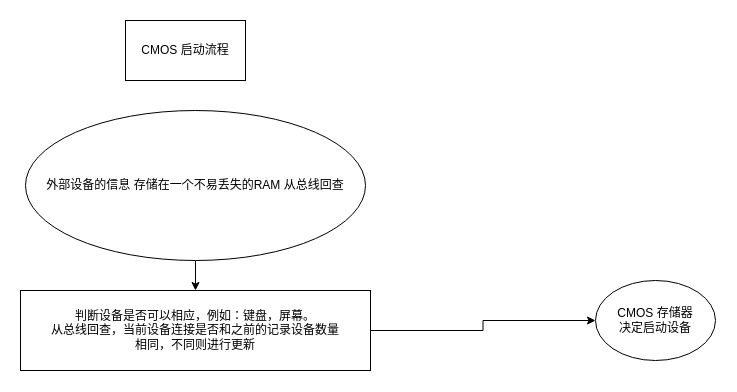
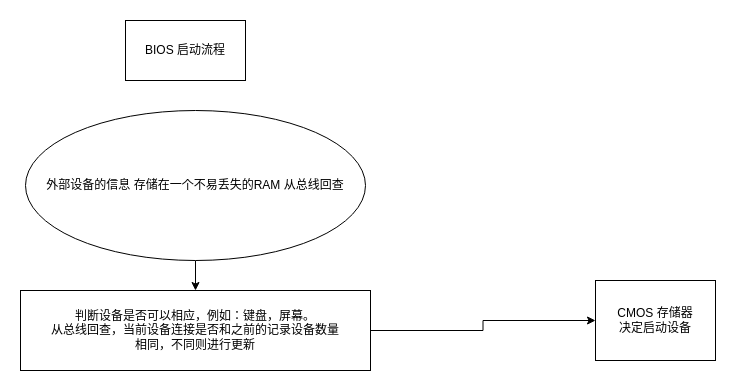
(186, 51) -> (186, 51)
(656, 321) -> (656, 321)
